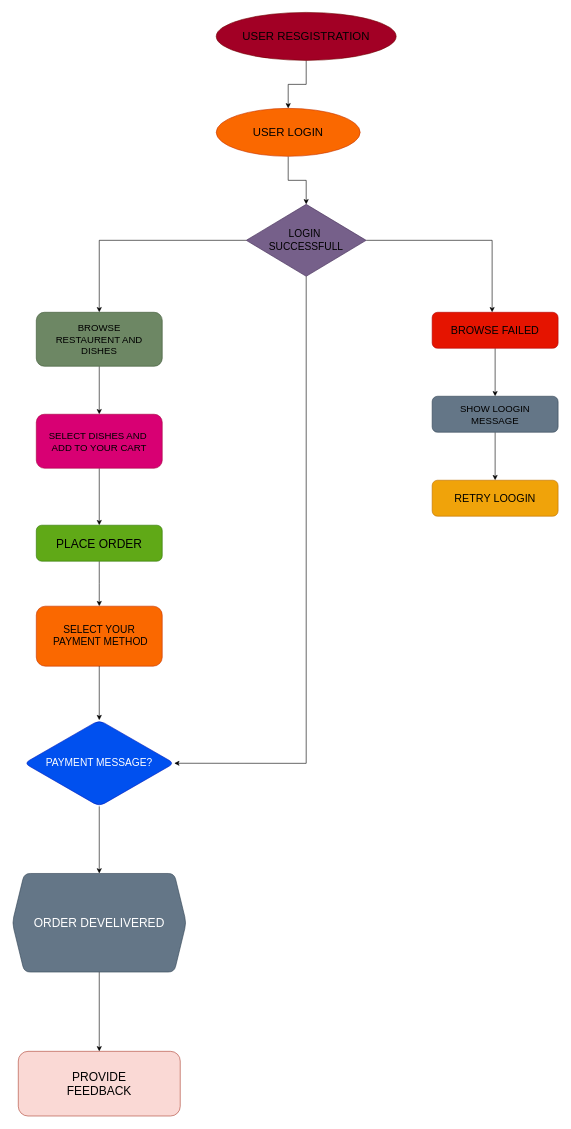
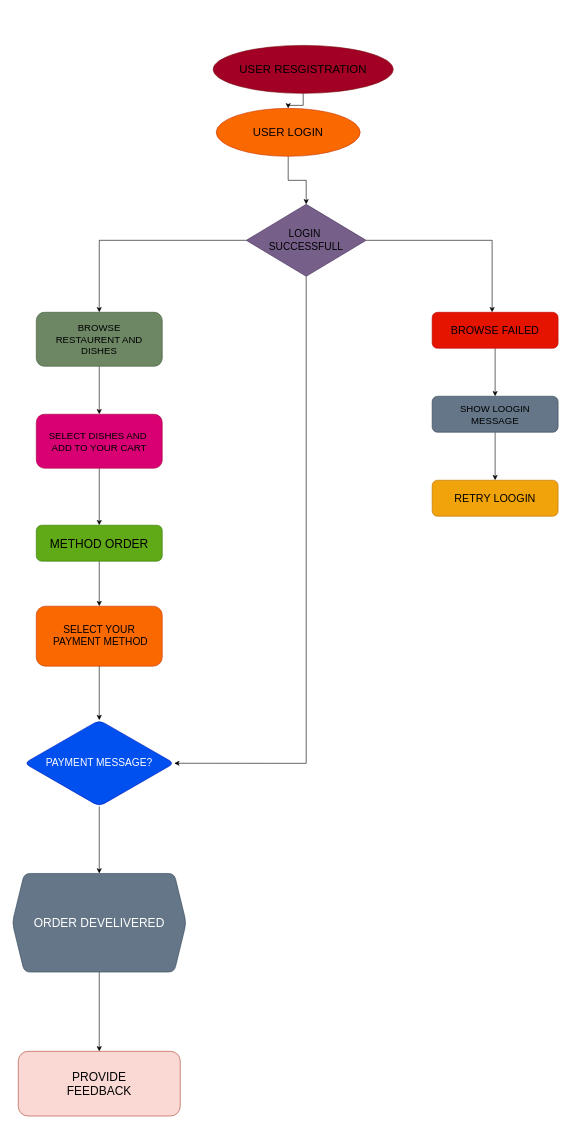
(306, 36) -> (303, 69)
(99, 543) -> (99, 543)
